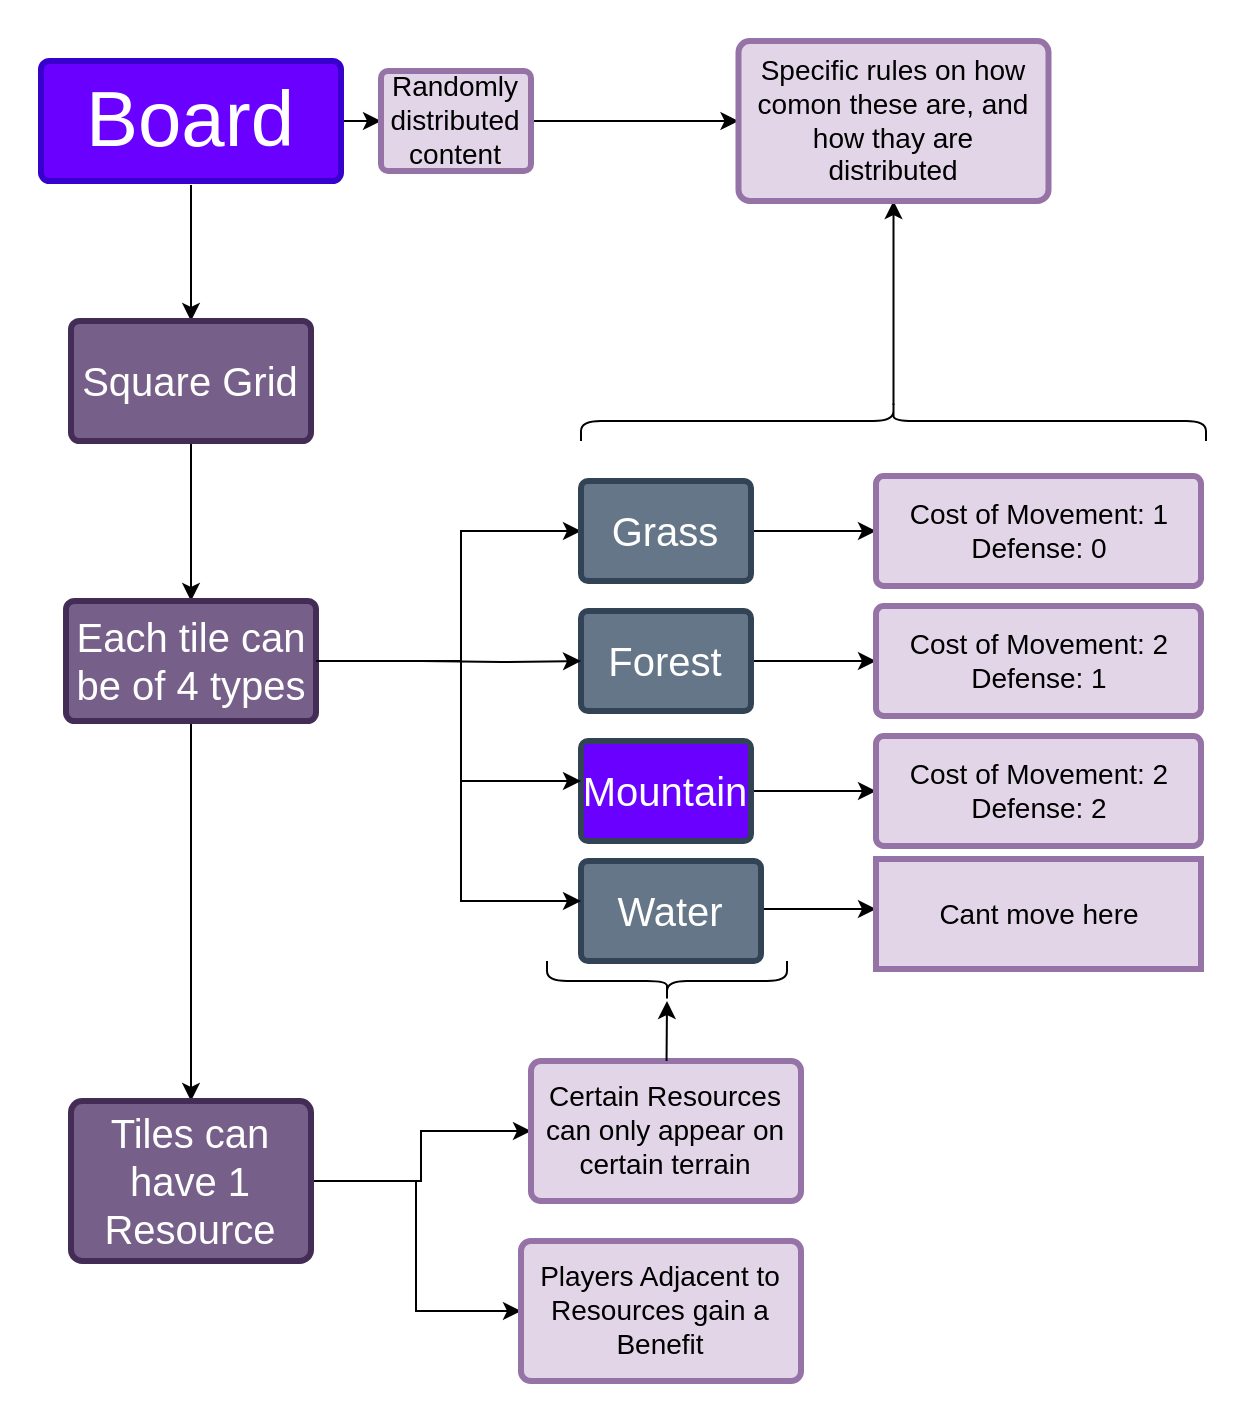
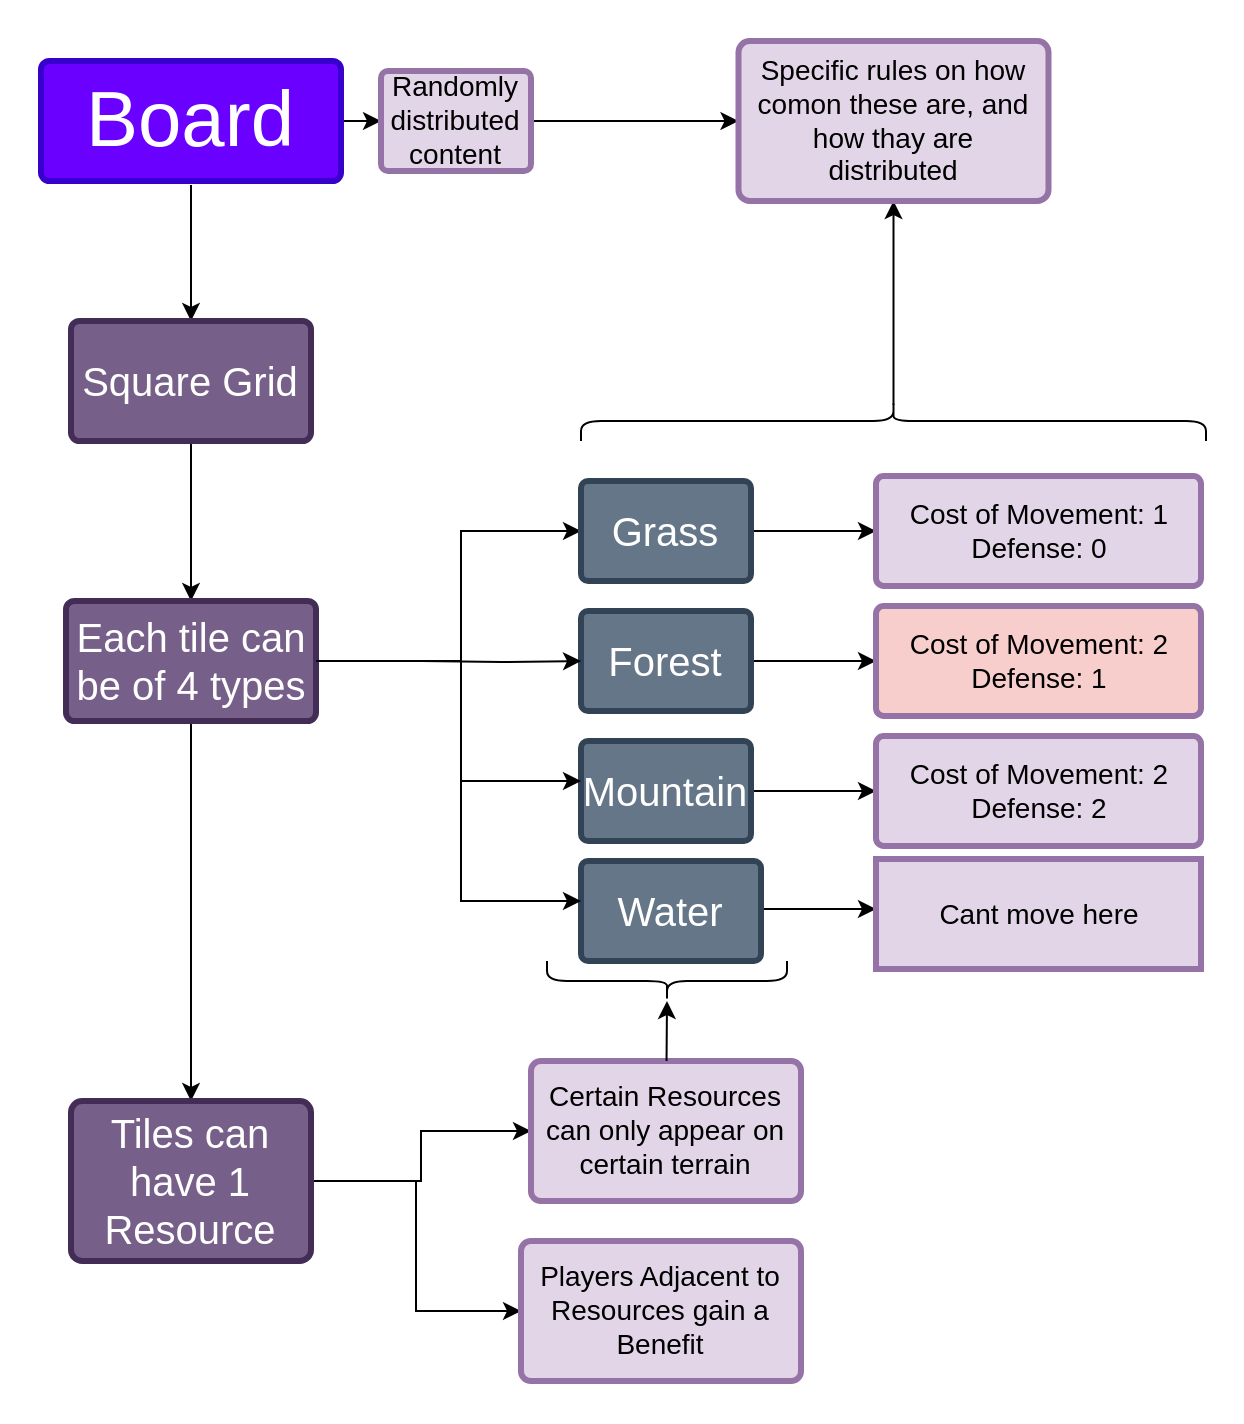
(1039, 661) -> (1039, 661)
(666, 791) -> (666, 791)
